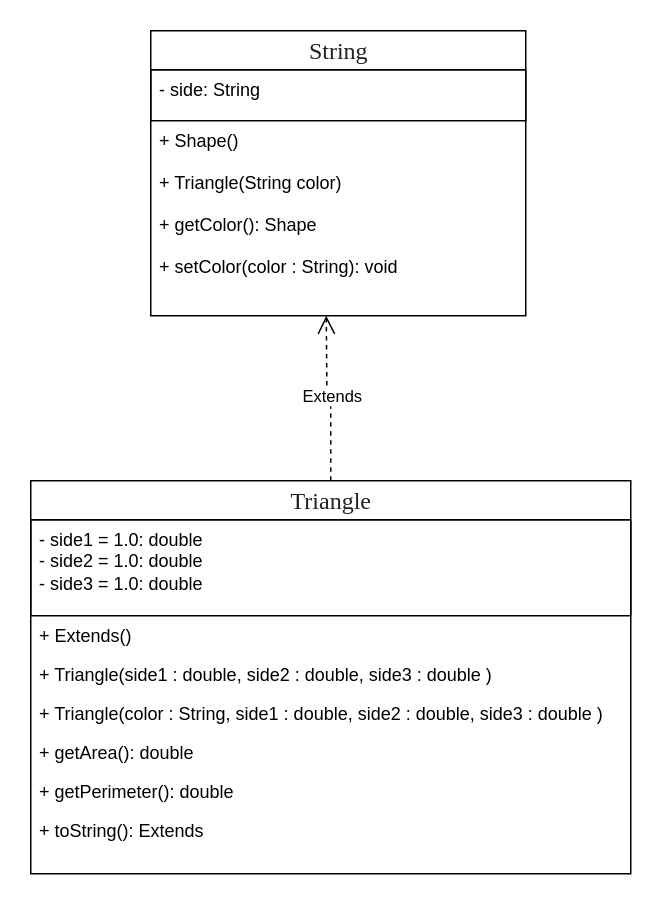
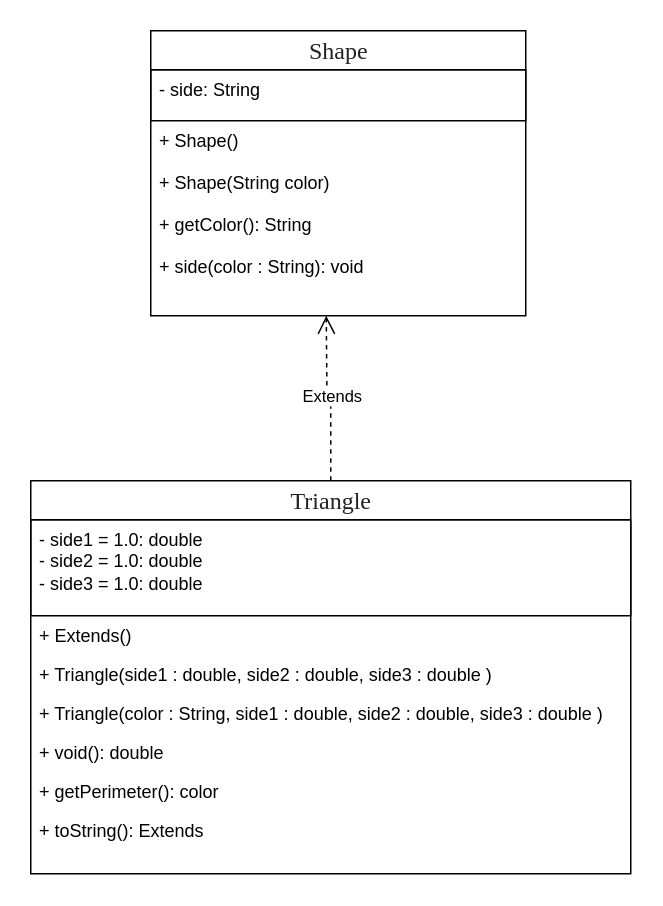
(339, 50) -> (339, 50)
(267, 184) -> (256, 184)
(246, 226) -> (249, 226)
(298, 268) -> (277, 268)
(126, 754) -> (109, 754)
(149, 793) -> (144, 793)
